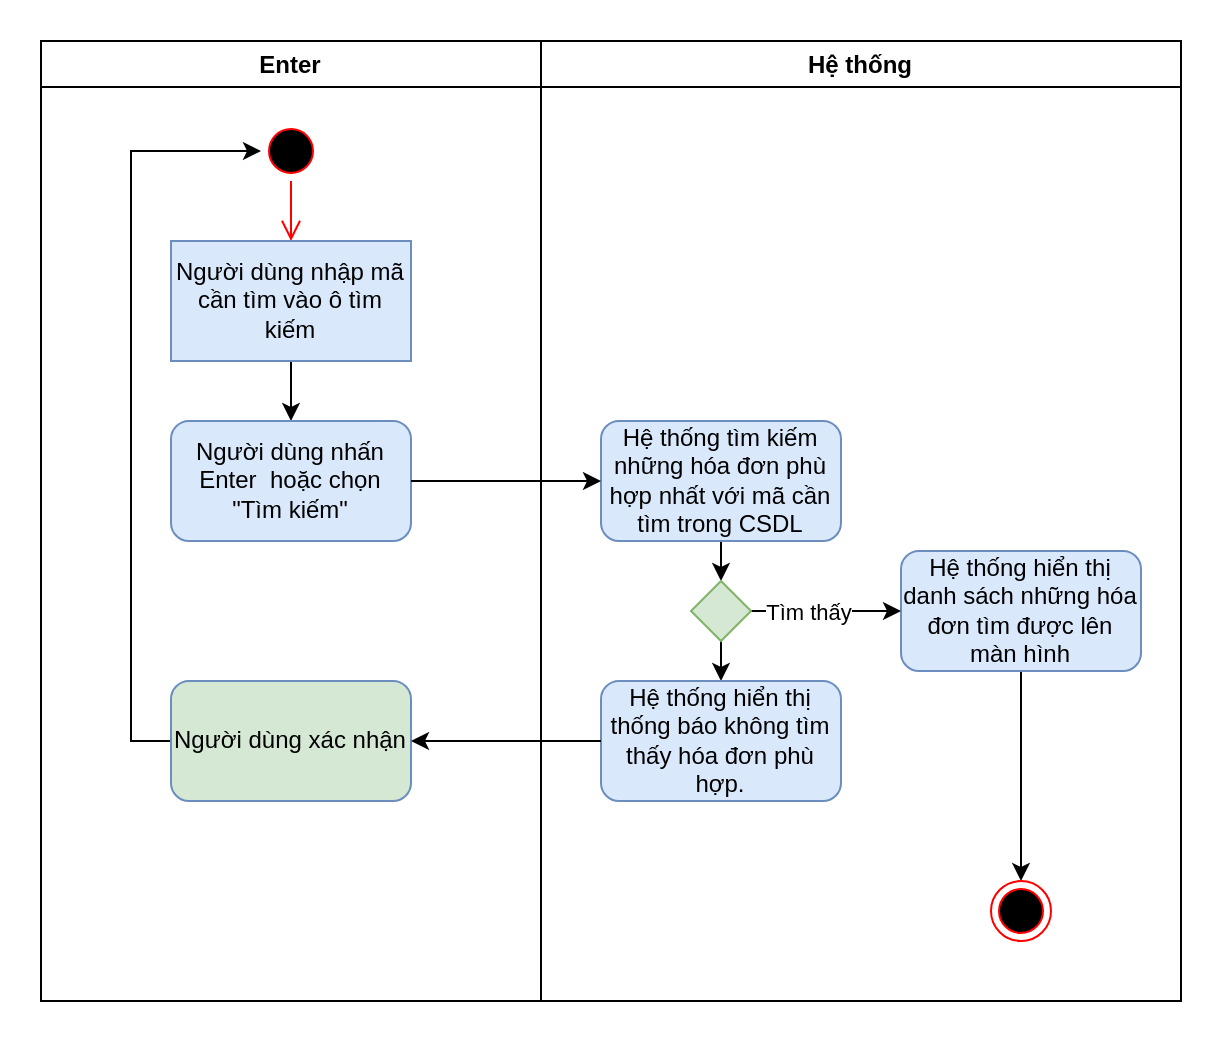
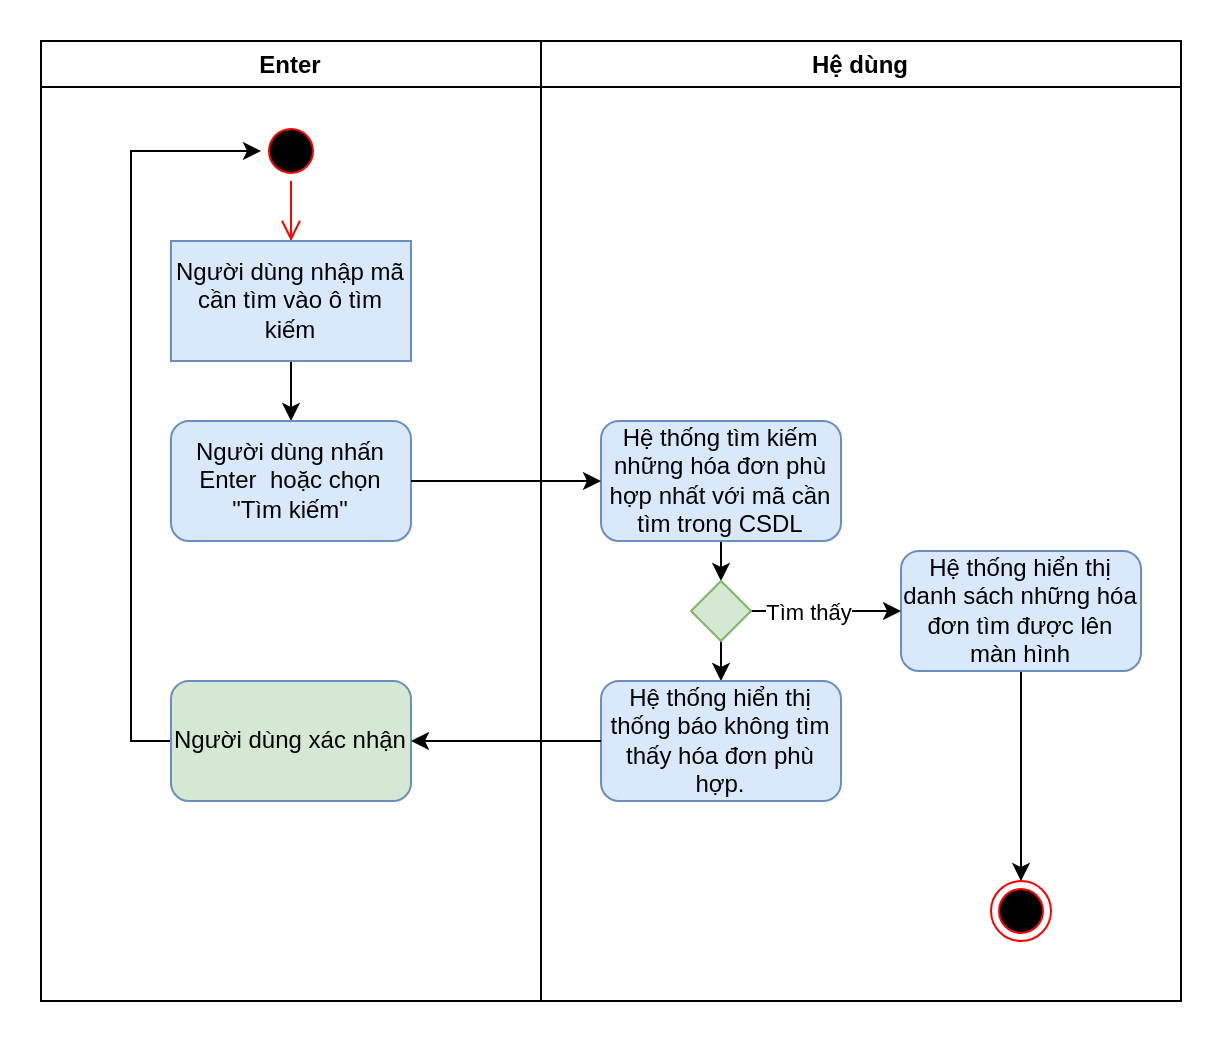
(860, 65) -> (860, 65)
